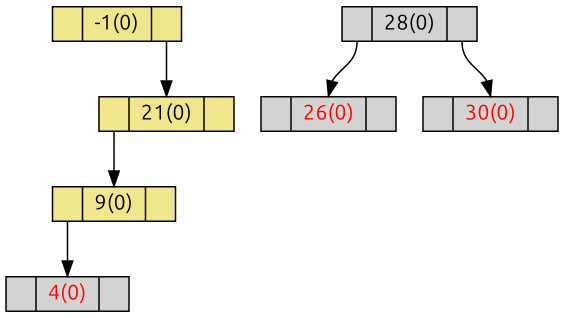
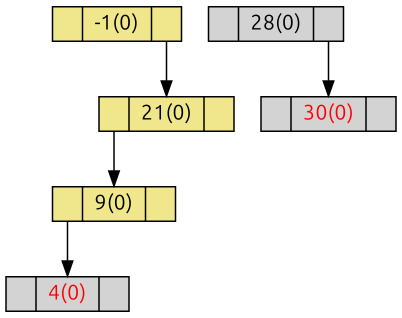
(328, 114) -> none
